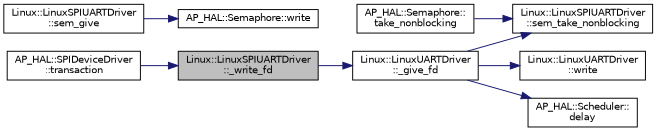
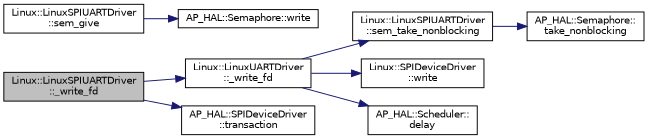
(489, 19) -> (505, 26)
(154, 66) -> (158, 103)
(415, 66) -> (248, 73)
(583, 66) -> (423, 73)
